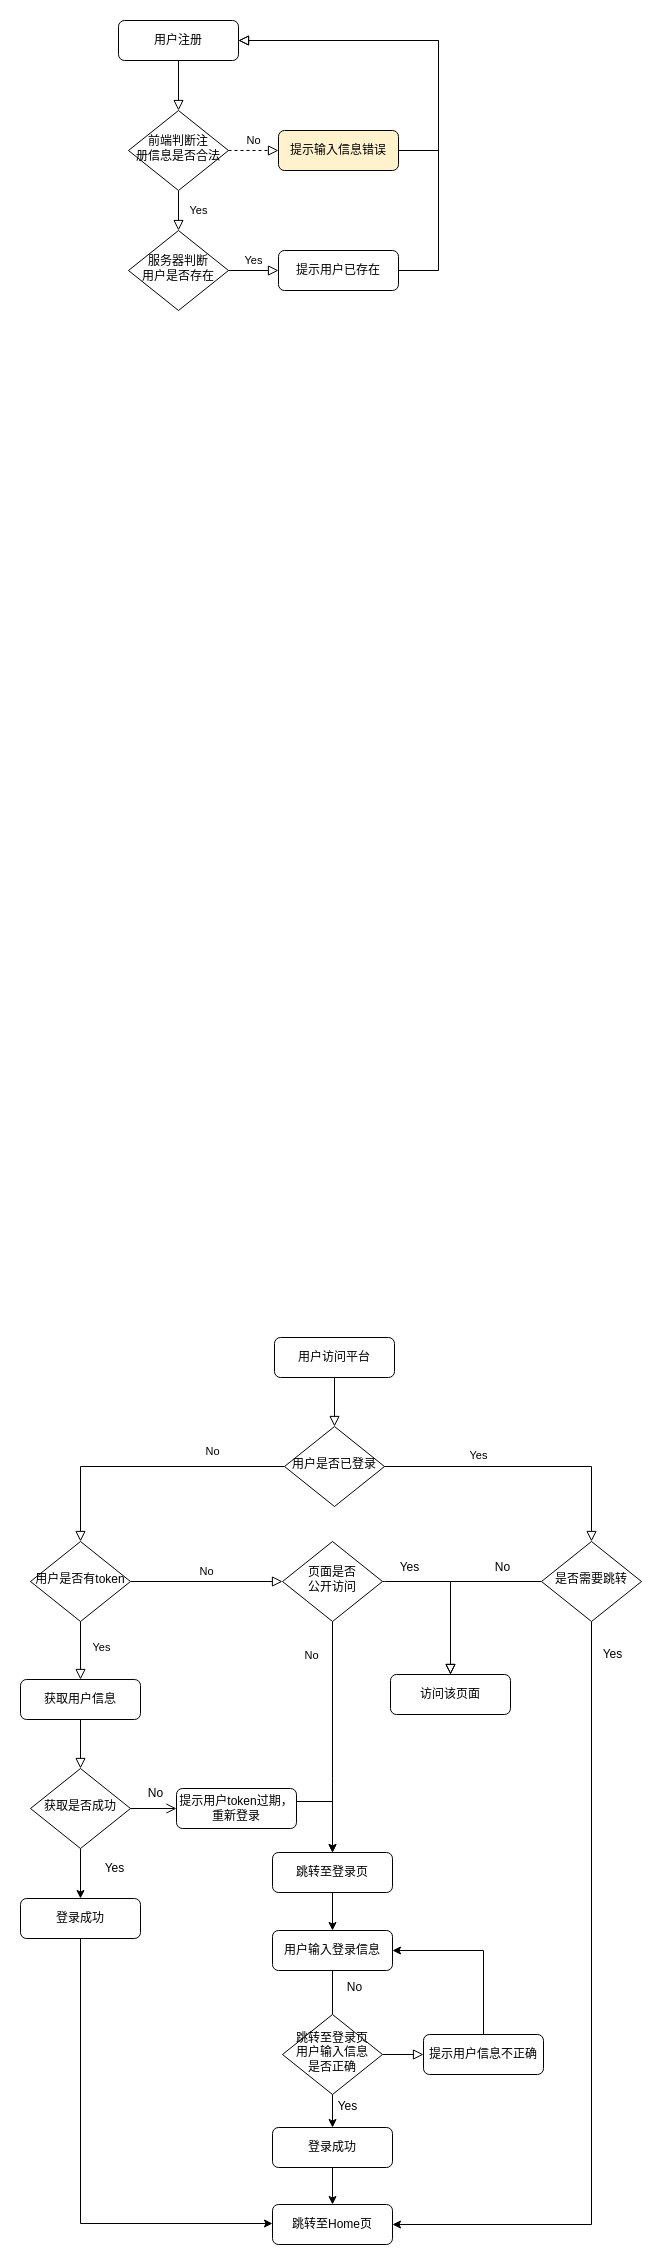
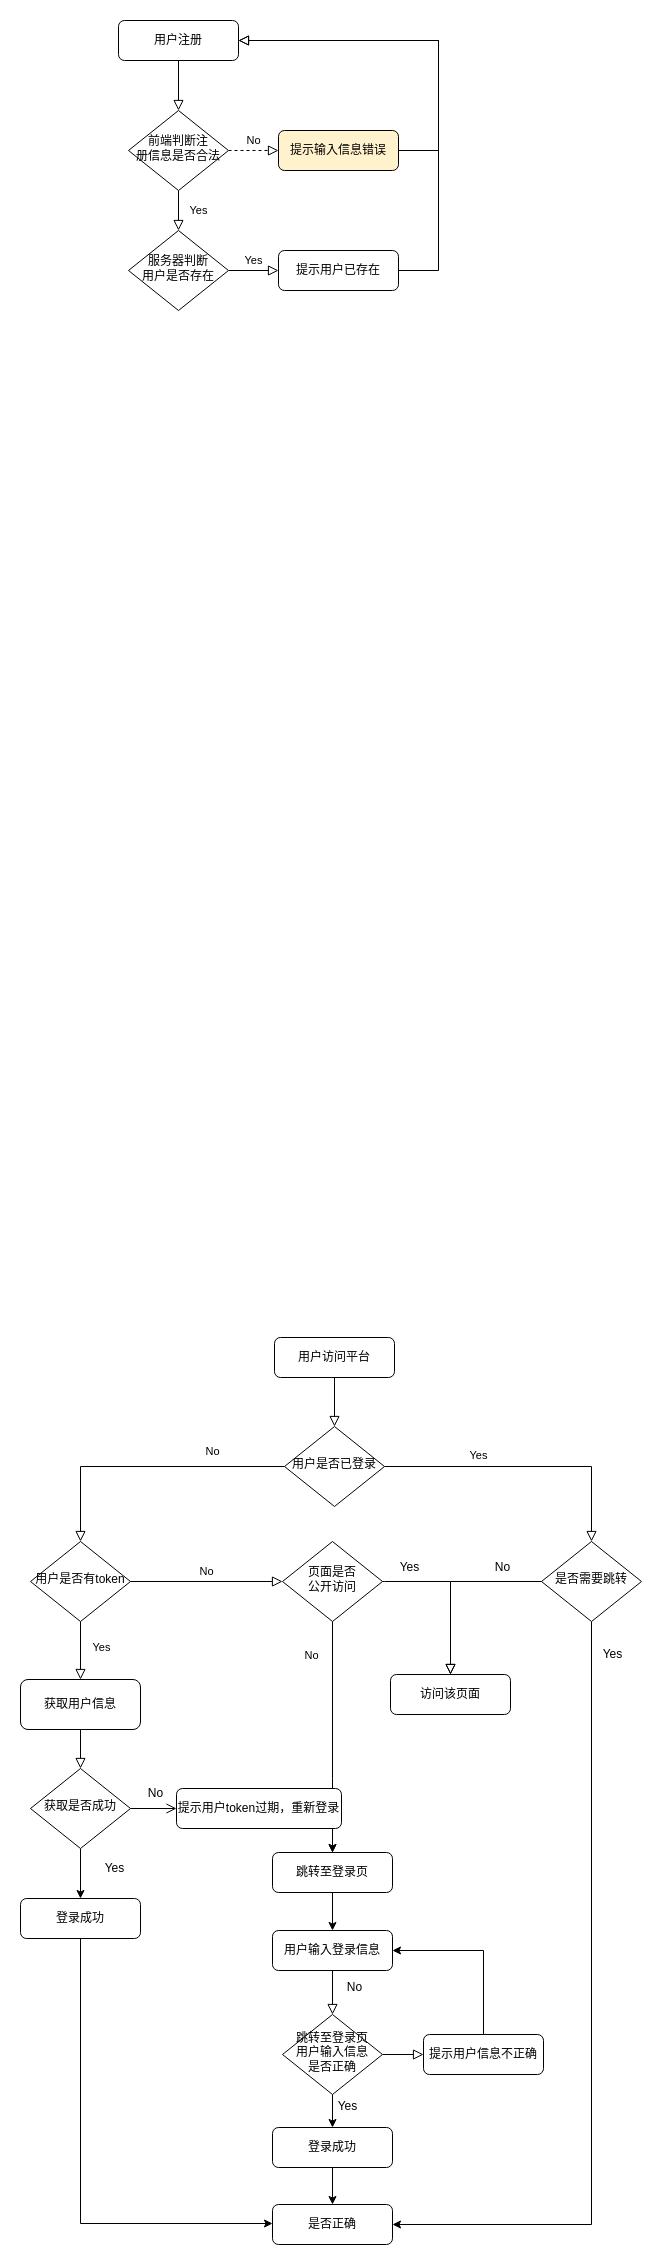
(81, 1700) -> (81, 1705)
(237, 1809) -> (259, 1809)
(333, 2007) -> (333, 2003)
(333, 2225) -> (333, 2225)
